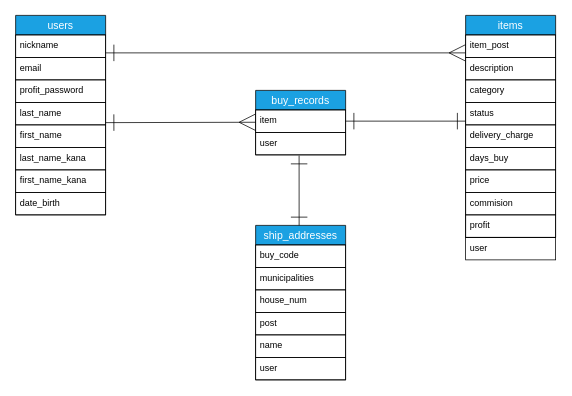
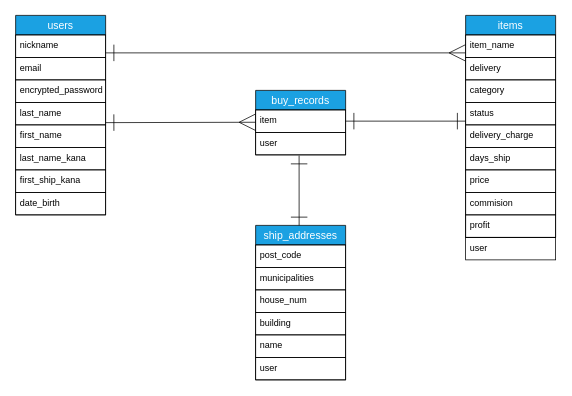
(491, 45) -> (491, 45)
(495, 68) -> (487, 68)
(56, 90) -> (65, 90)
(490, 158) -> (491, 158)
(56, 180) -> (55, 180)
(280, 255) -> (282, 255)
(270, 323) -> (276, 323)
